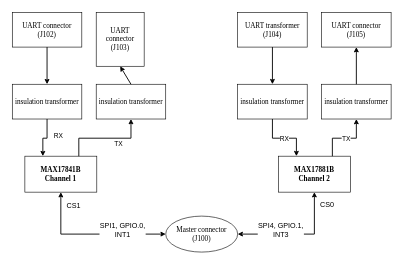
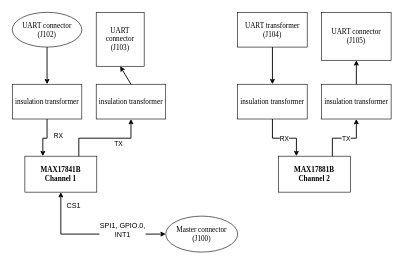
(47, 30) -> (47, 30)
(357, 30) -> (357, 36)
(315, 221) -> none
